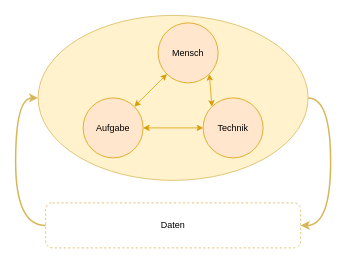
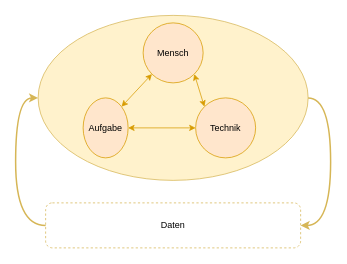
(188, 53) -> (173, 53)
(113, 128) -> (105, 128)
(233, 128) -> (225, 128)
